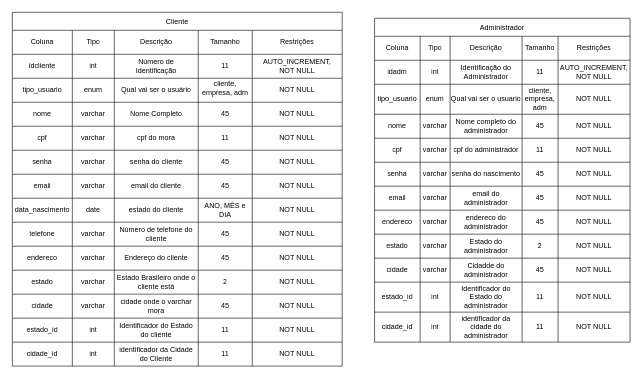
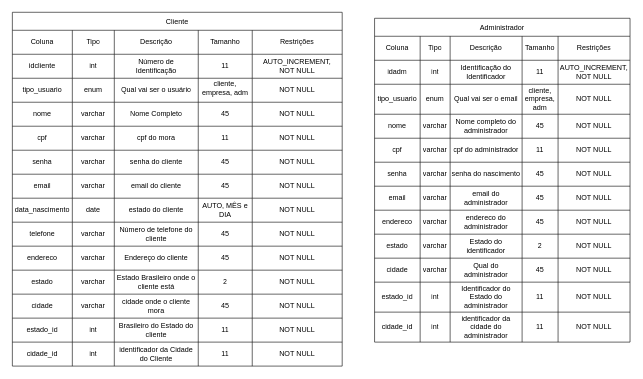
(486, 72) -> (486, 72)
(486, 99) -> (486, 99)
(225, 210) -> (225, 210)
(486, 246) -> (486, 246)
(486, 270) -> (486, 270)
(156, 306) -> (156, 306)
(156, 330) -> (156, 330)
